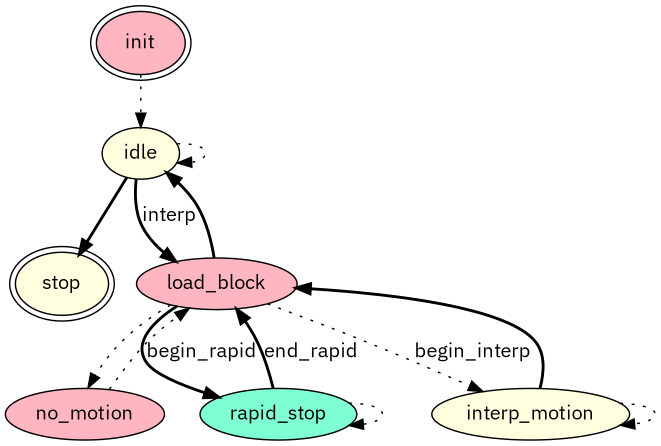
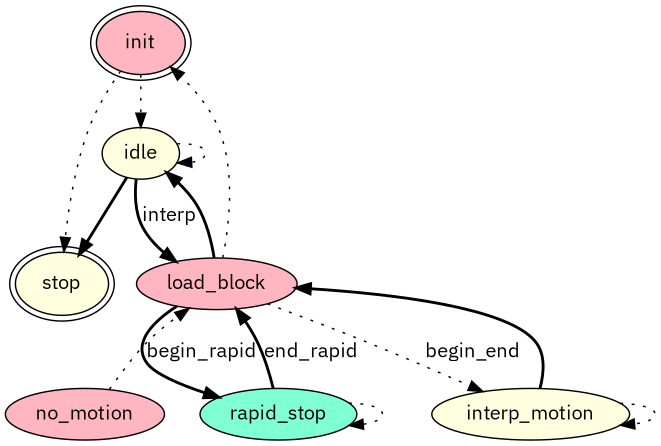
none -> (82, 150)
(128, 335) -> (227, 161)
(473, 352) -> (473, 352)
